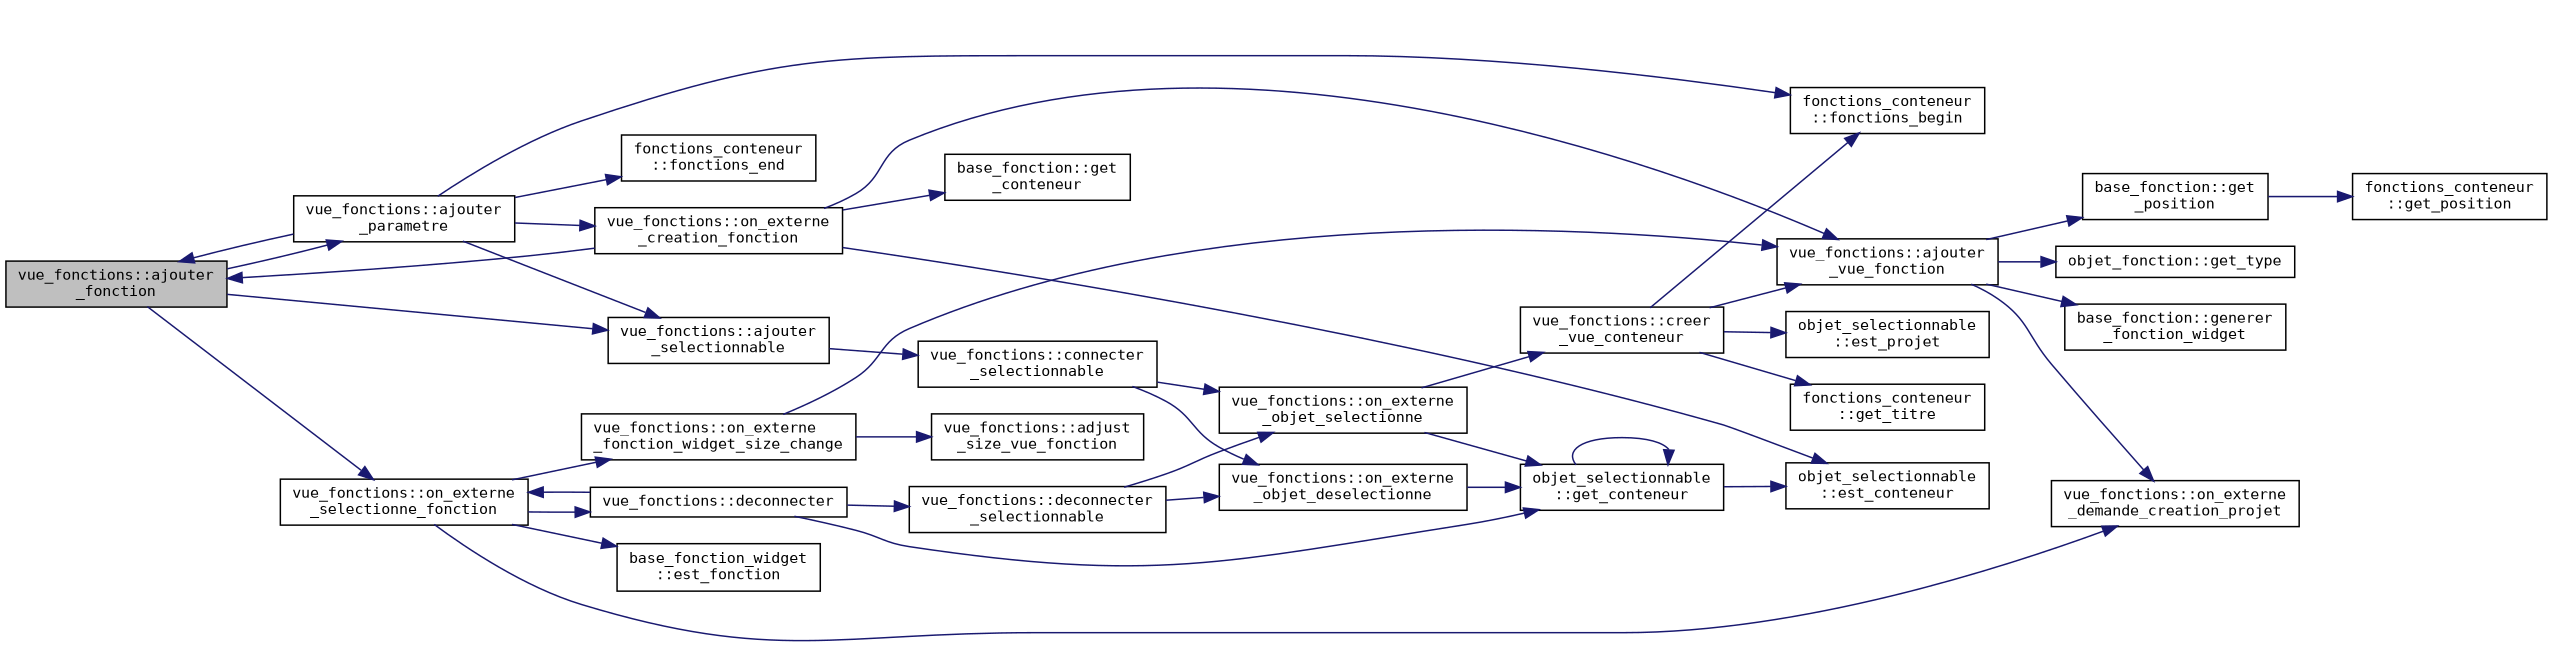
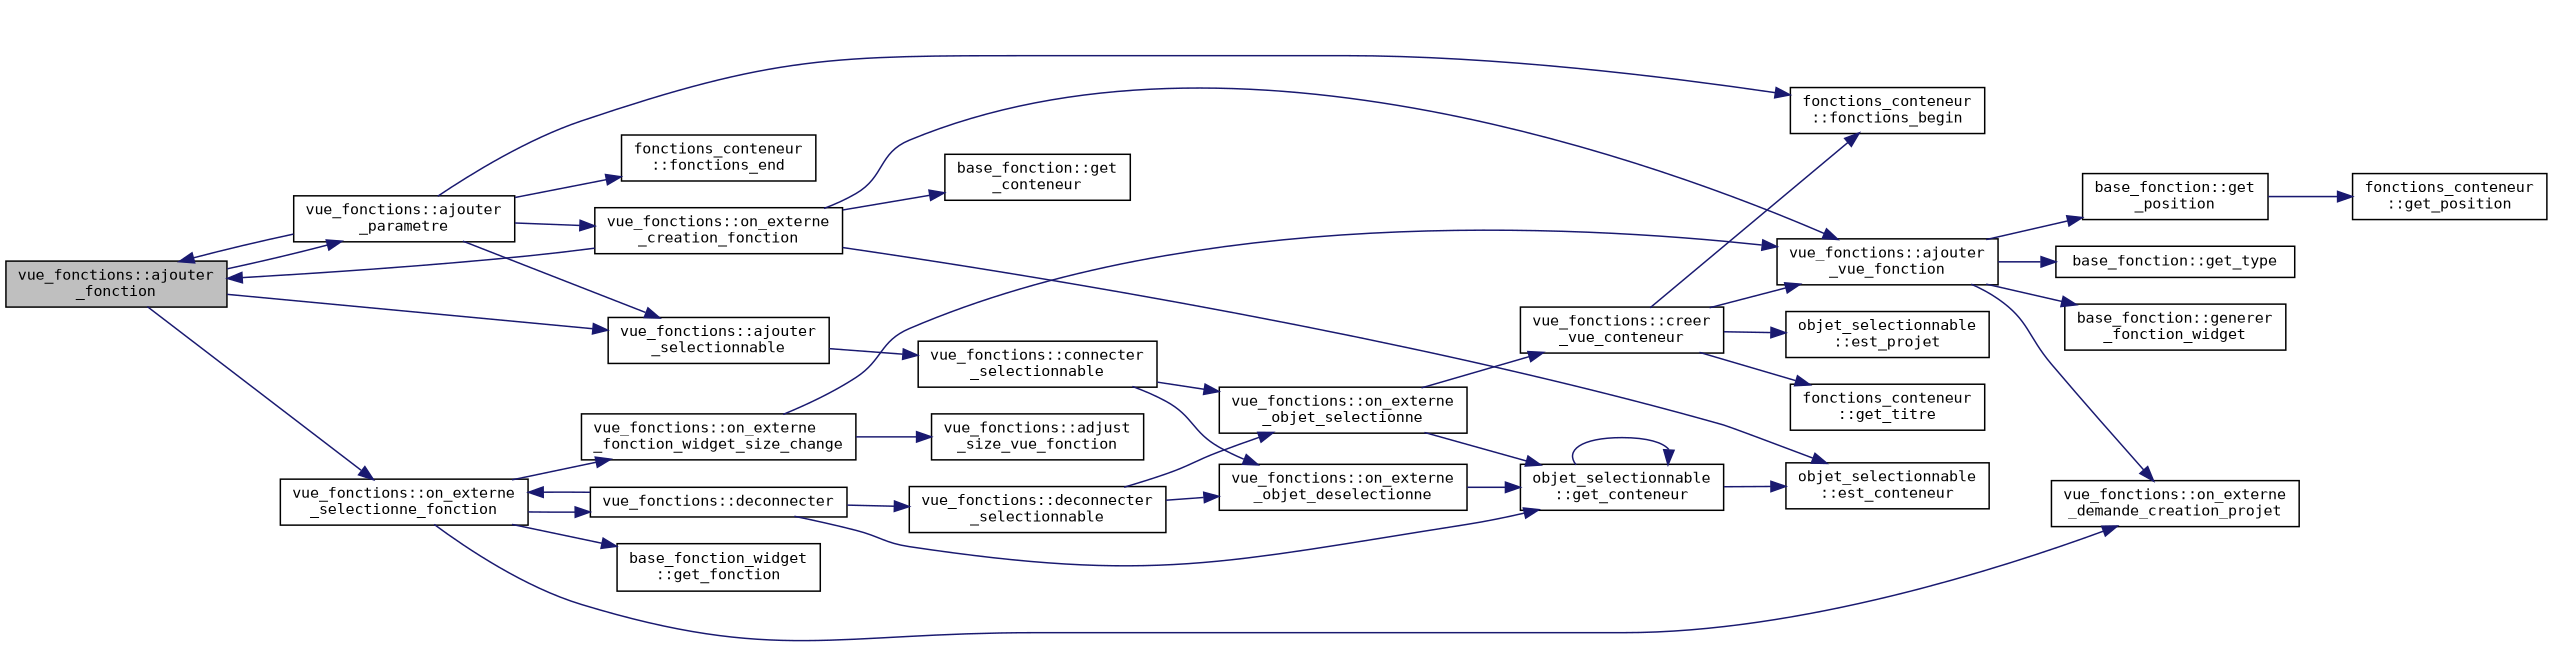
(2175, 262) -> (2175, 262)
(719, 567) -> (719, 567)
